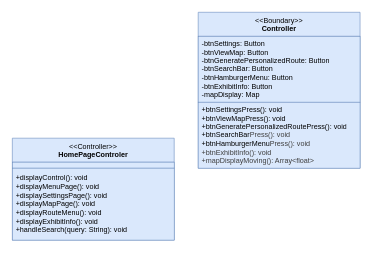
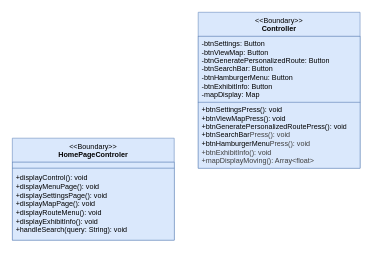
(93, 151) -> (93, 151)
